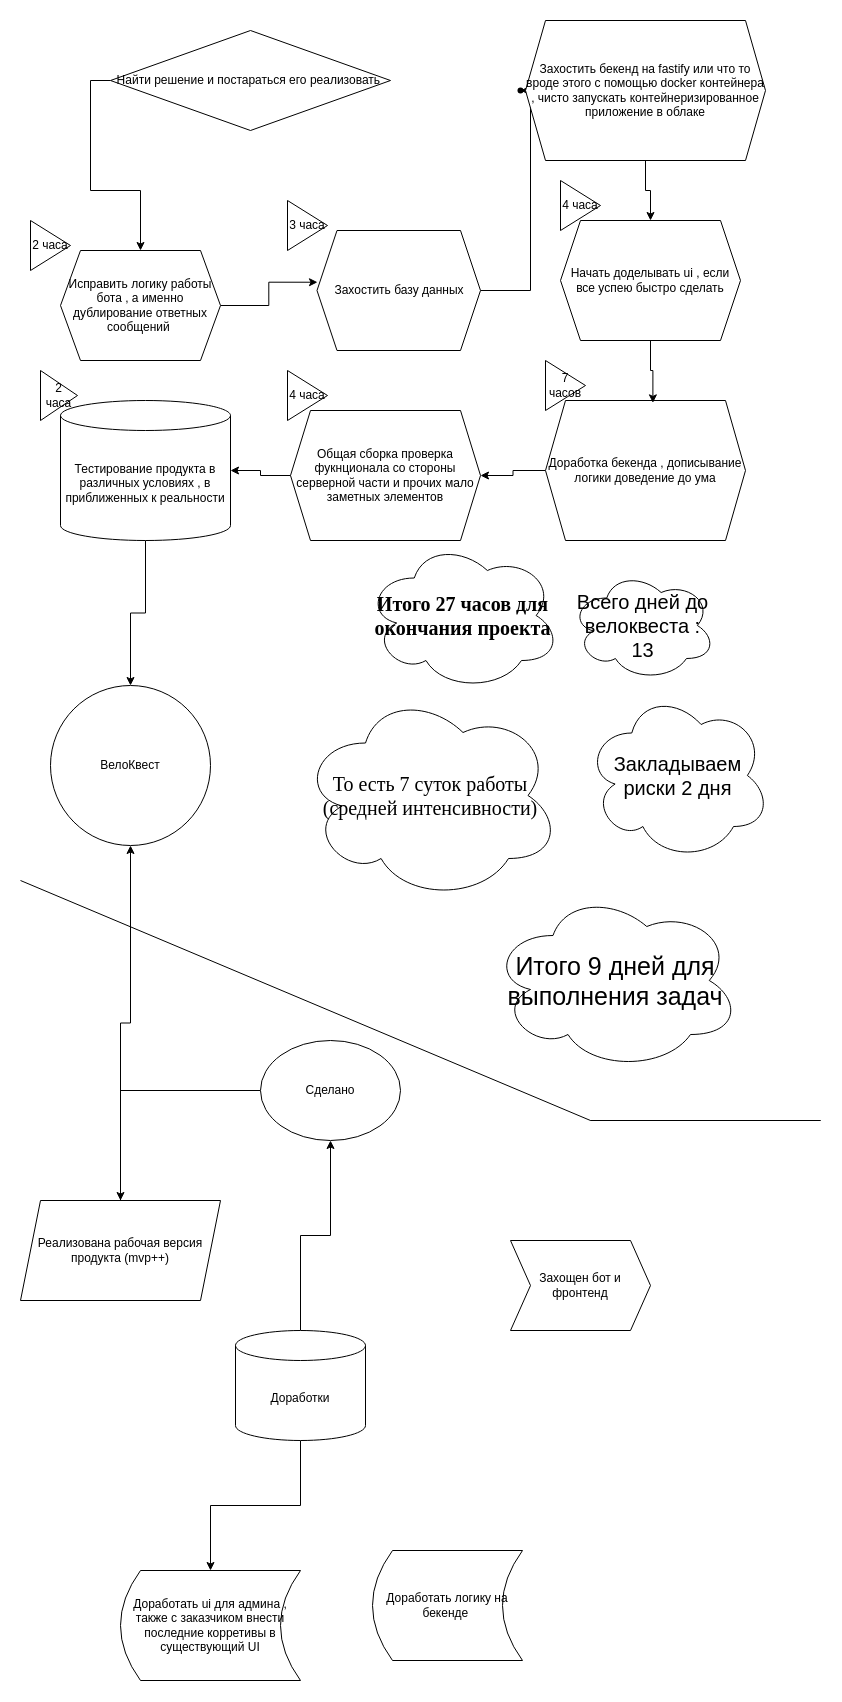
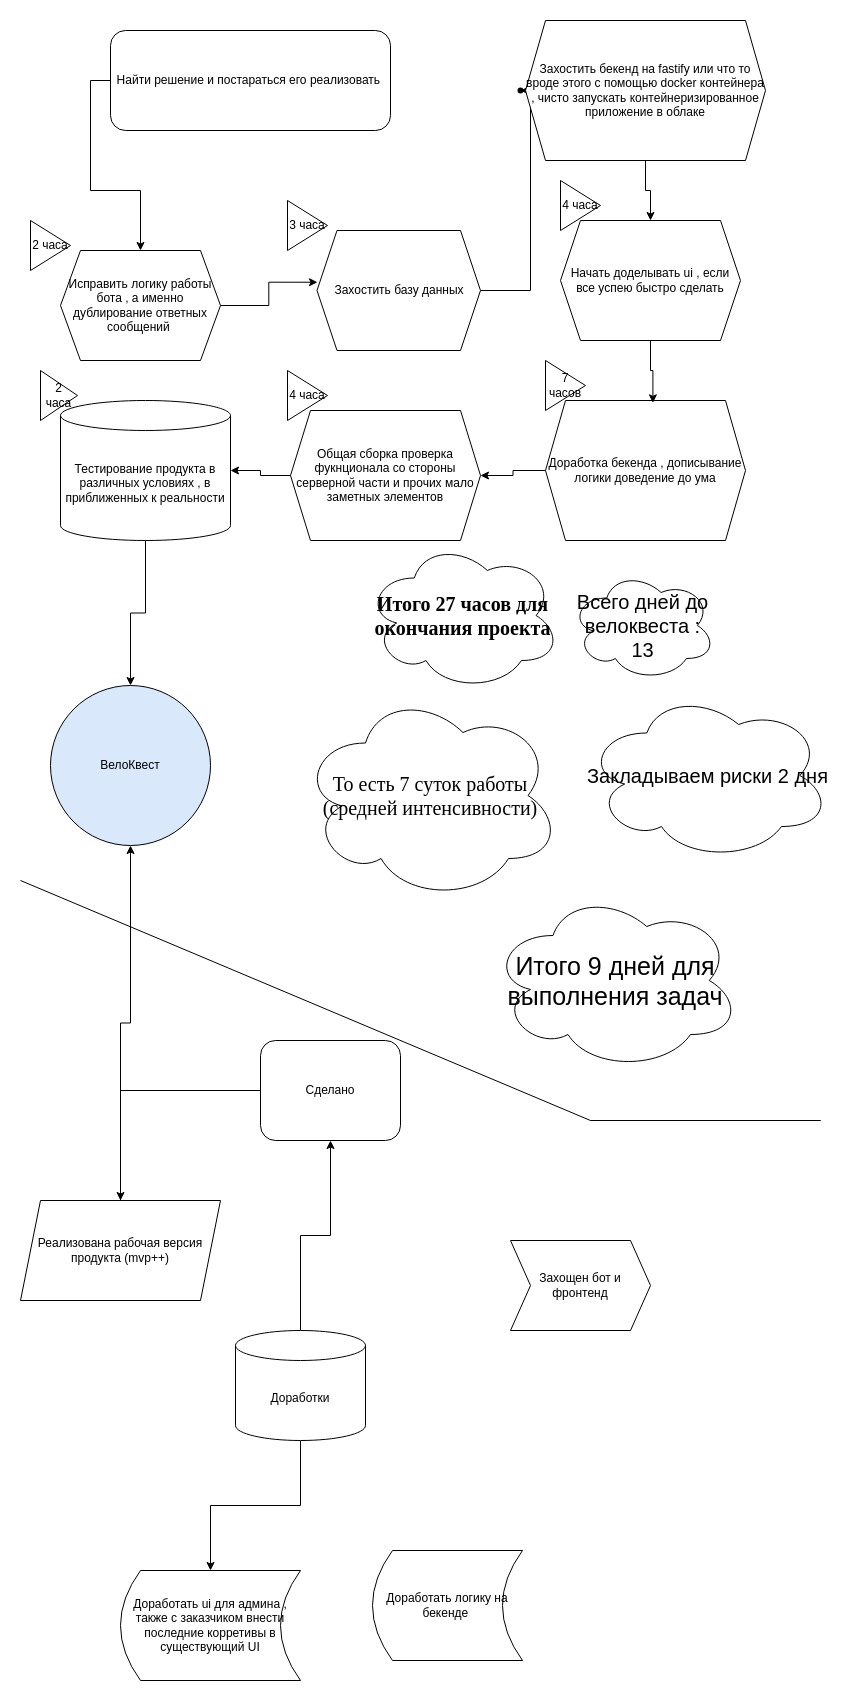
(251, 81) -> (251, 81)
(131, 766) -> (131, 766)
(678, 776) -> (708, 776)
(331, 1091) -> (331, 1091)
